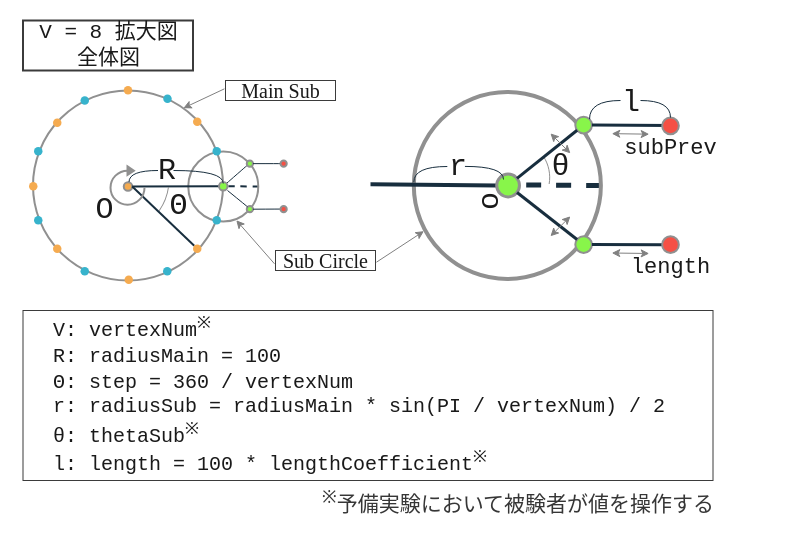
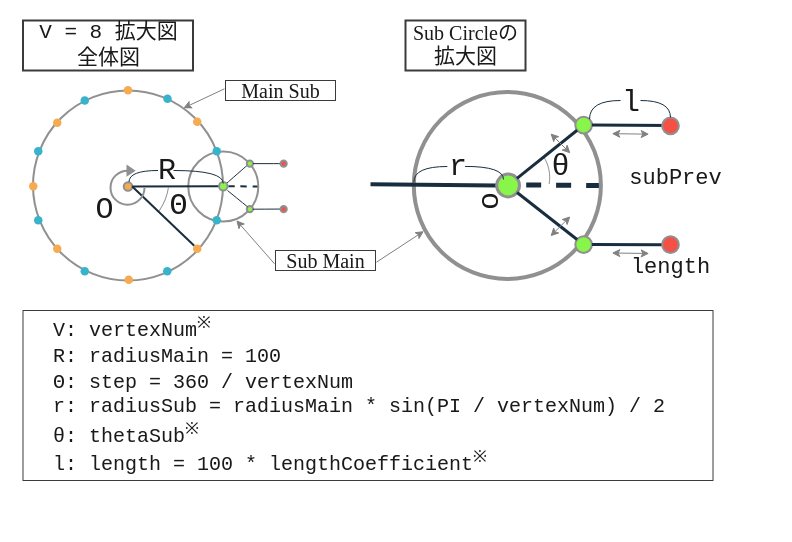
none -> (466, 46)
(671, 149) -> (676, 179)
(326, 261) -> (326, 261)
(536, 501) -> none
